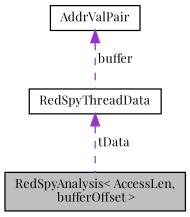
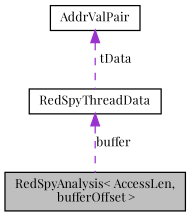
(114, 60) -> (114, 60)
(113, 143) -> (113, 143)
